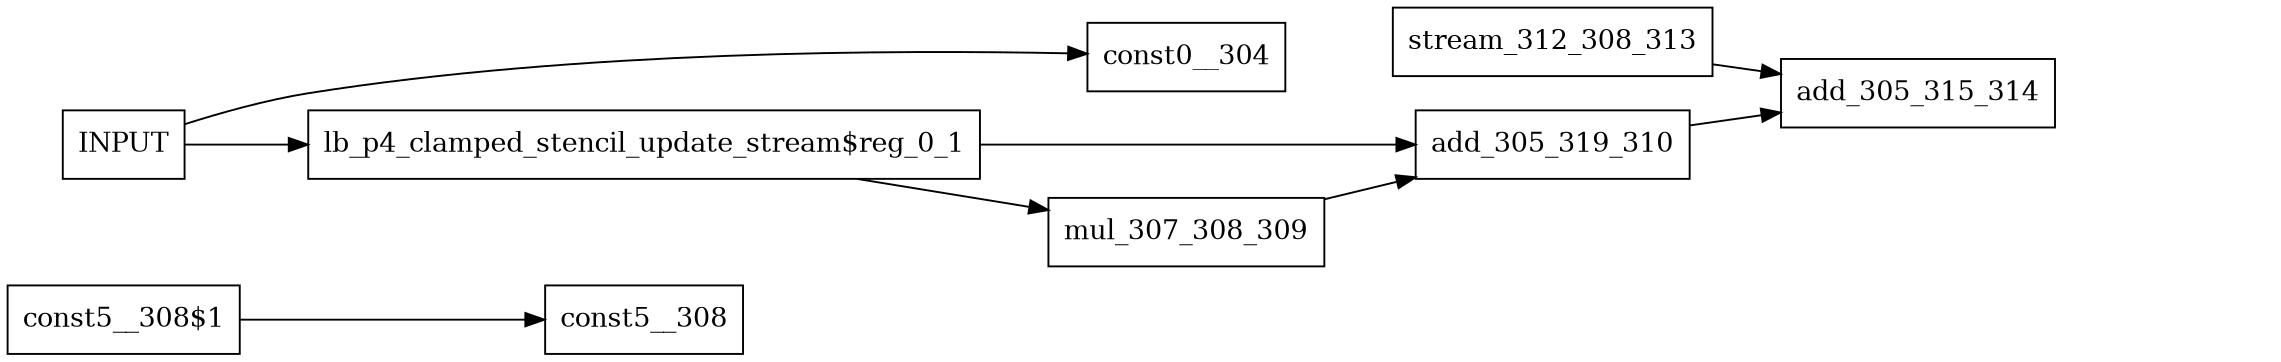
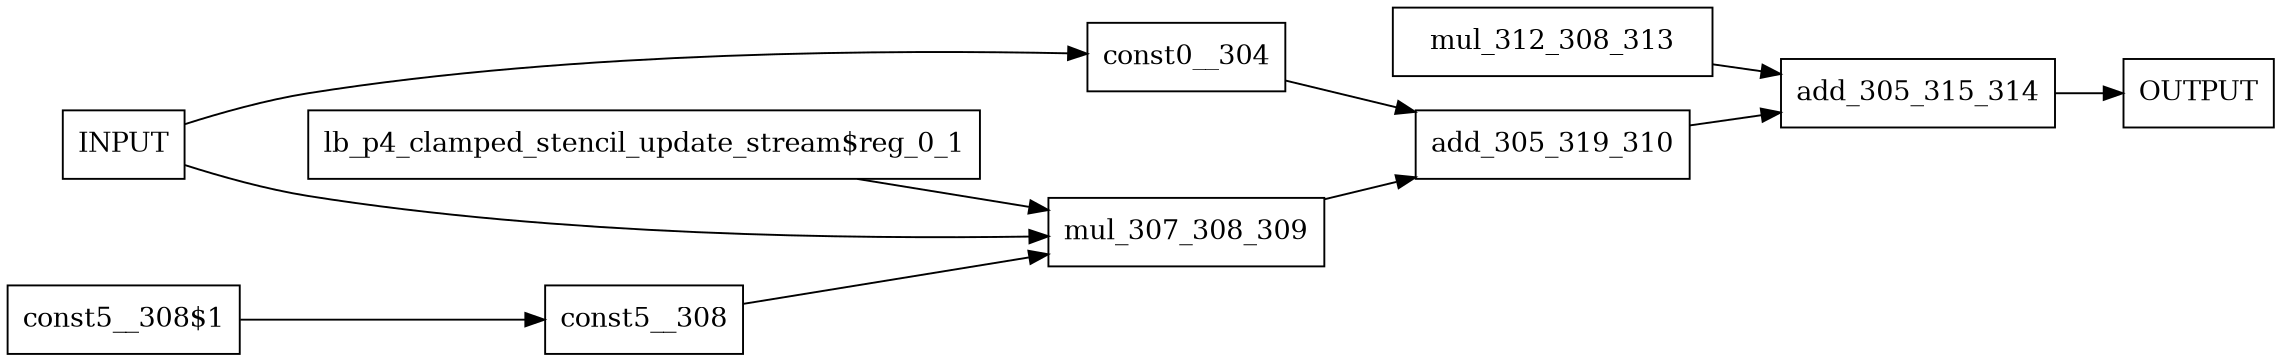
(1553, 42) -> (1553, 42)
none -> (2199, 93)
(237, 145) -> (604, 227)
(1188, 145) -> (1341, 94)
none -> (886, 281)
